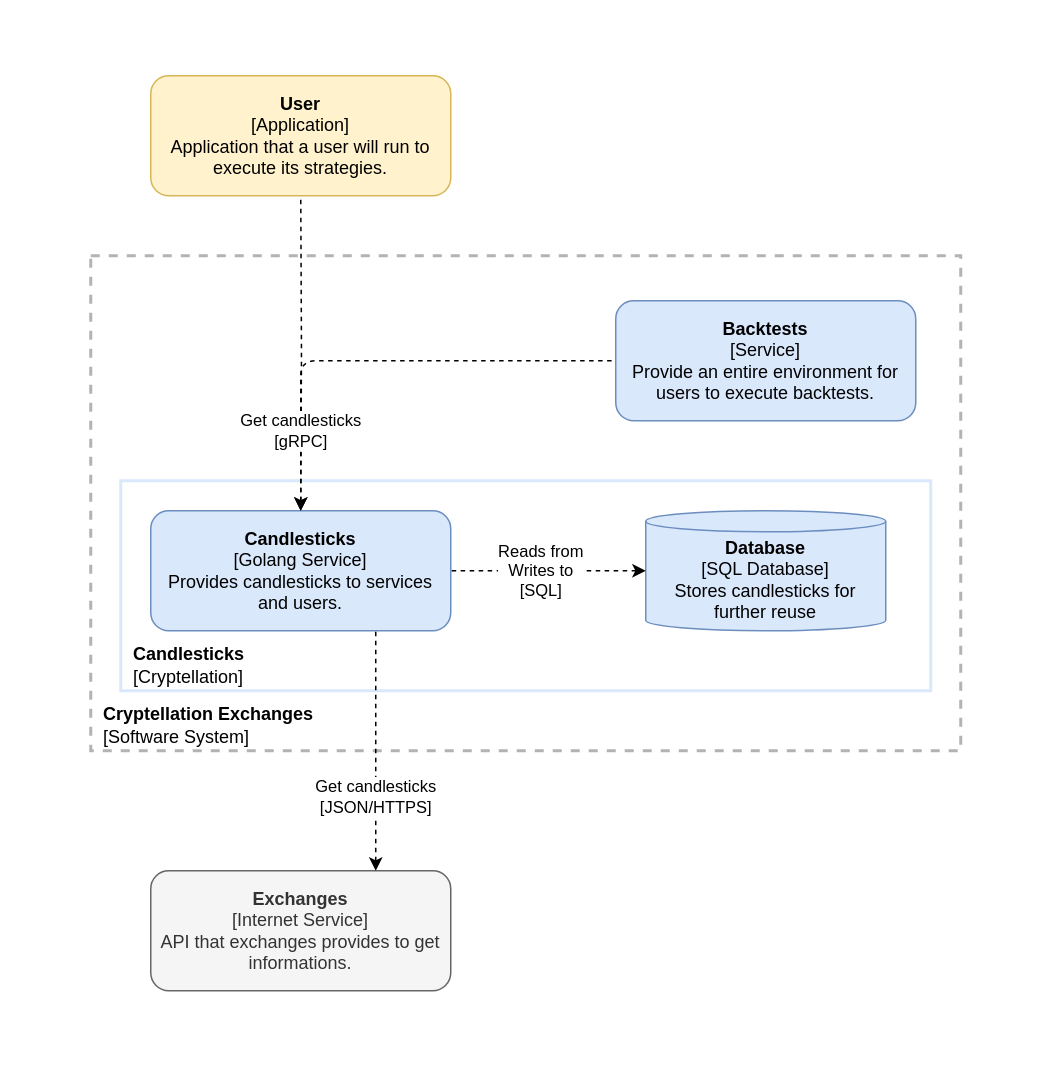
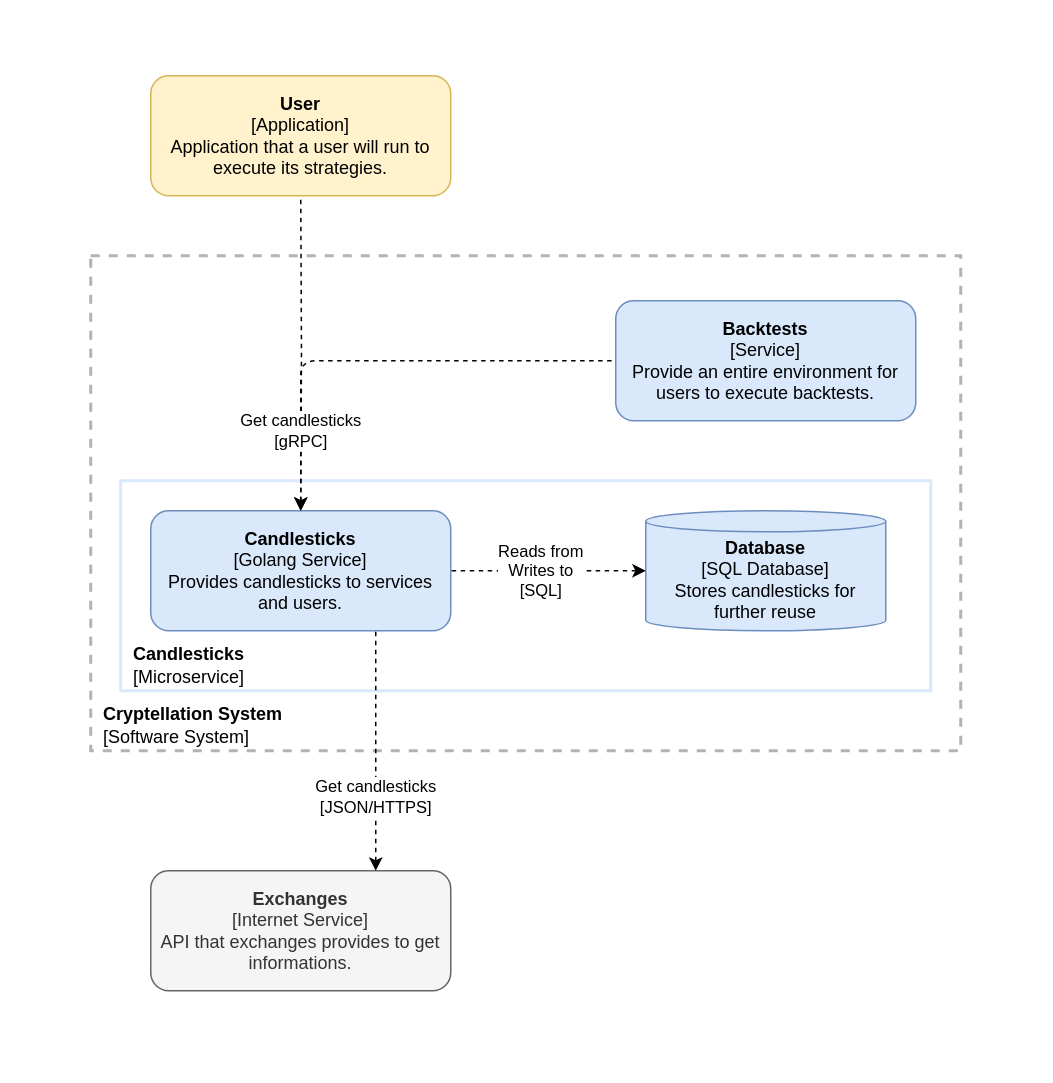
(192, 665) -> (190, 665)
(200, 725) -> (185, 725)
